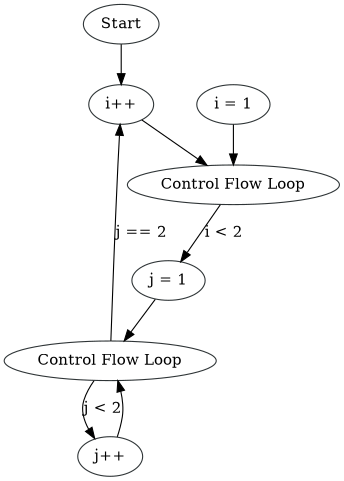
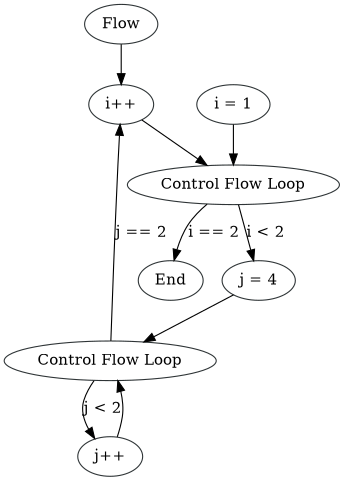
(121, 24) -> (121, 24)
(169, 280) -> (259, 280)
none -> (171, 280)
